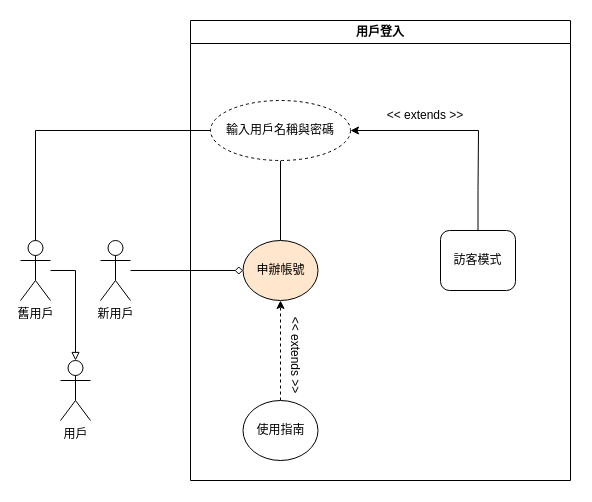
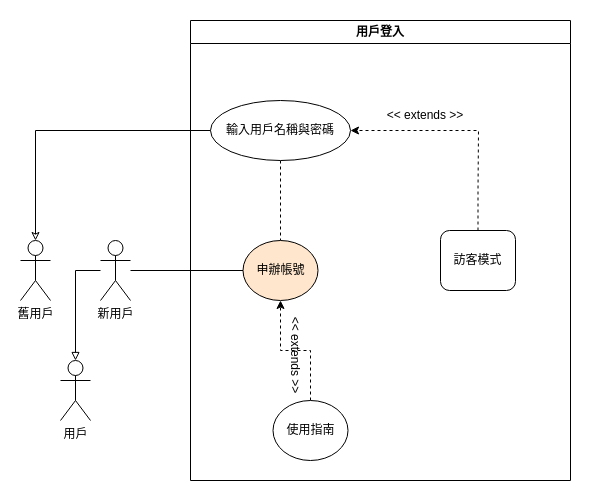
(281, 131) -> (281, 131)
(467, 131) -> (467, 131)
(281, 201) -> (281, 201)
(36, 234) -> (36, 232)
(62, 271) -> none
none -> (90, 271)
(234, 271) -> (238, 271)
(281, 431) -> (311, 431)
